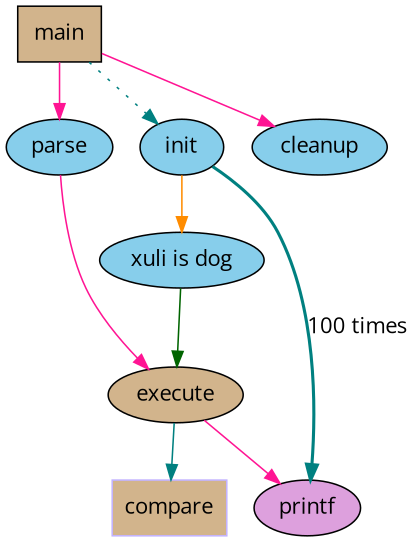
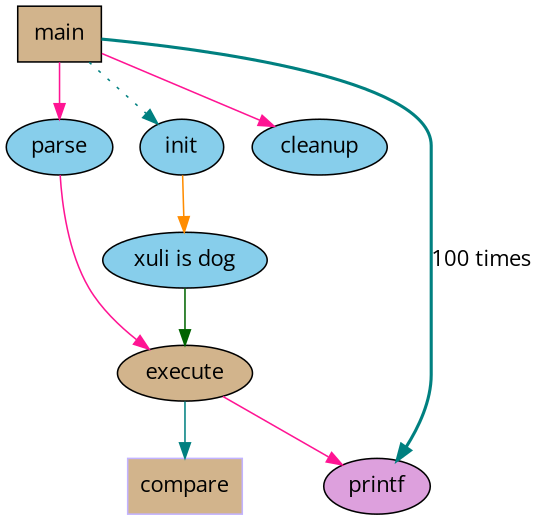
(302, 300) -> (420, 121)
